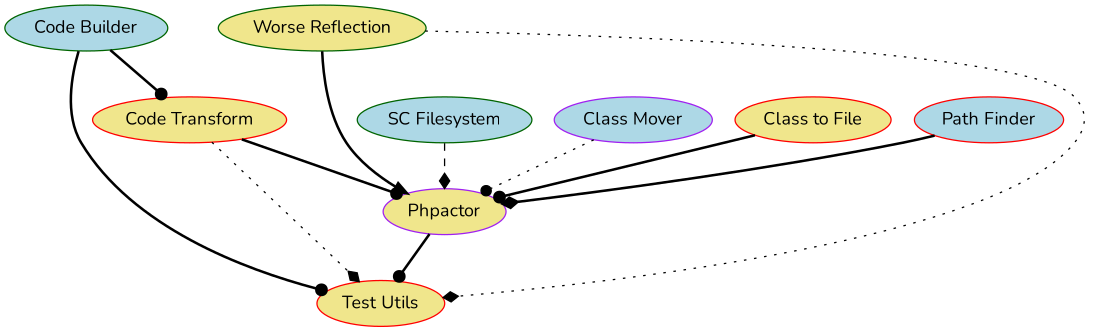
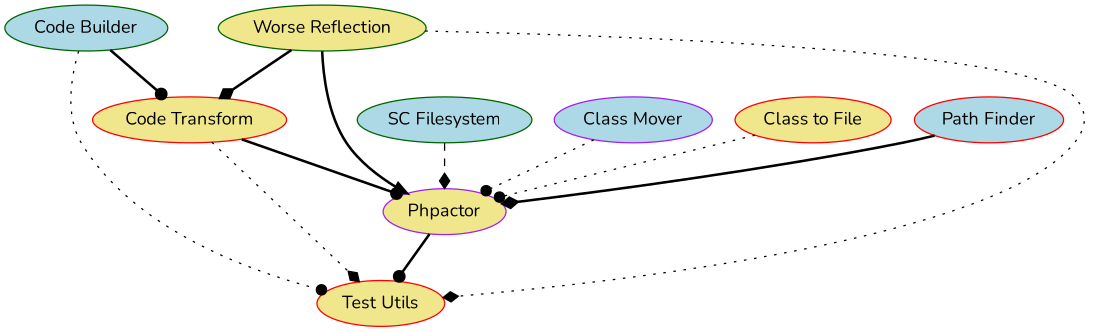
none -> (262, 70)
(630, 166) -> (630, 166)
(146, 211) -> (146, 211)
